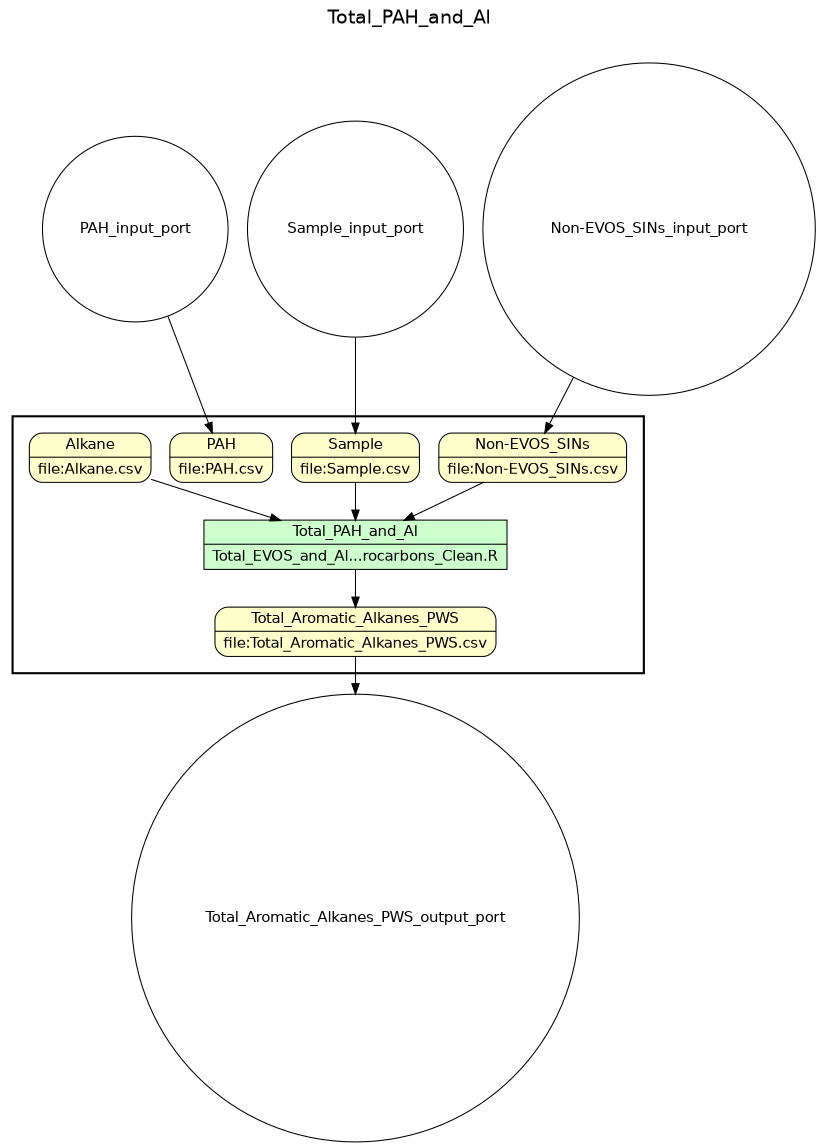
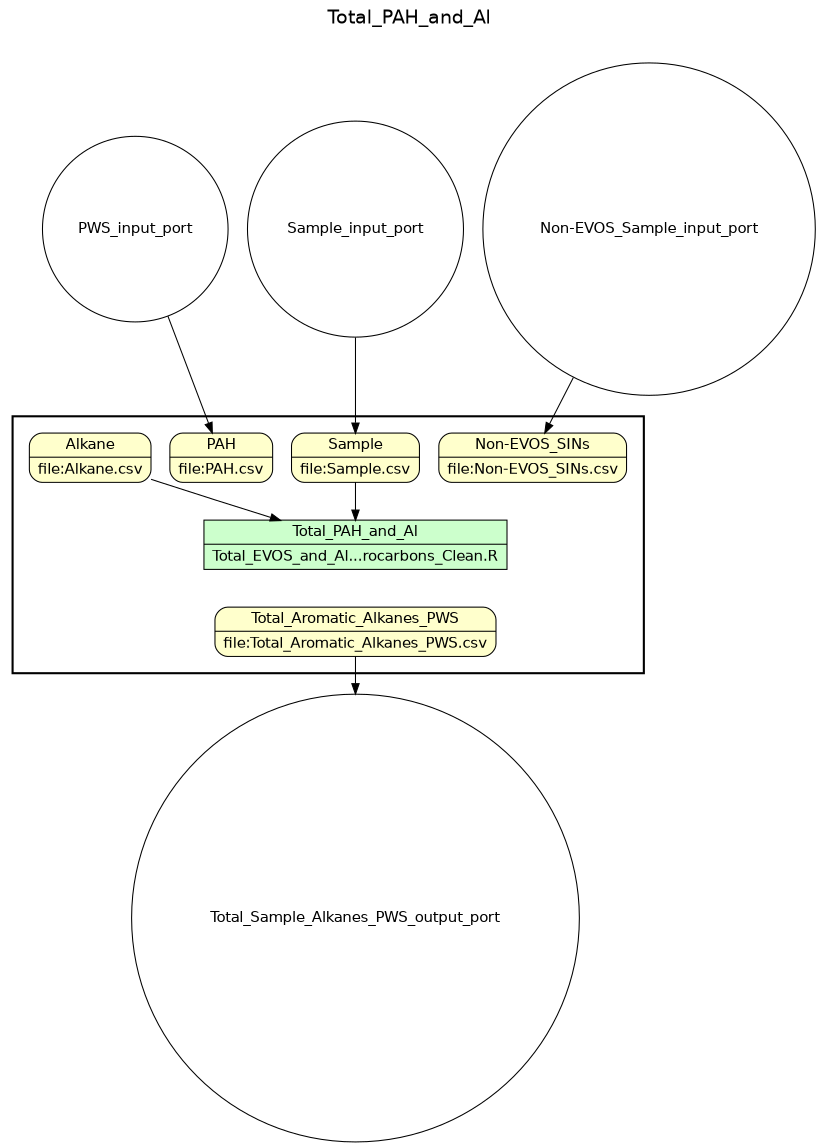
(135, 229) -> (135, 229)
(649, 229) -> (649, 229)
(449, 499) -> none
(355, 583) -> none
(355, 918) -> (355, 918)
